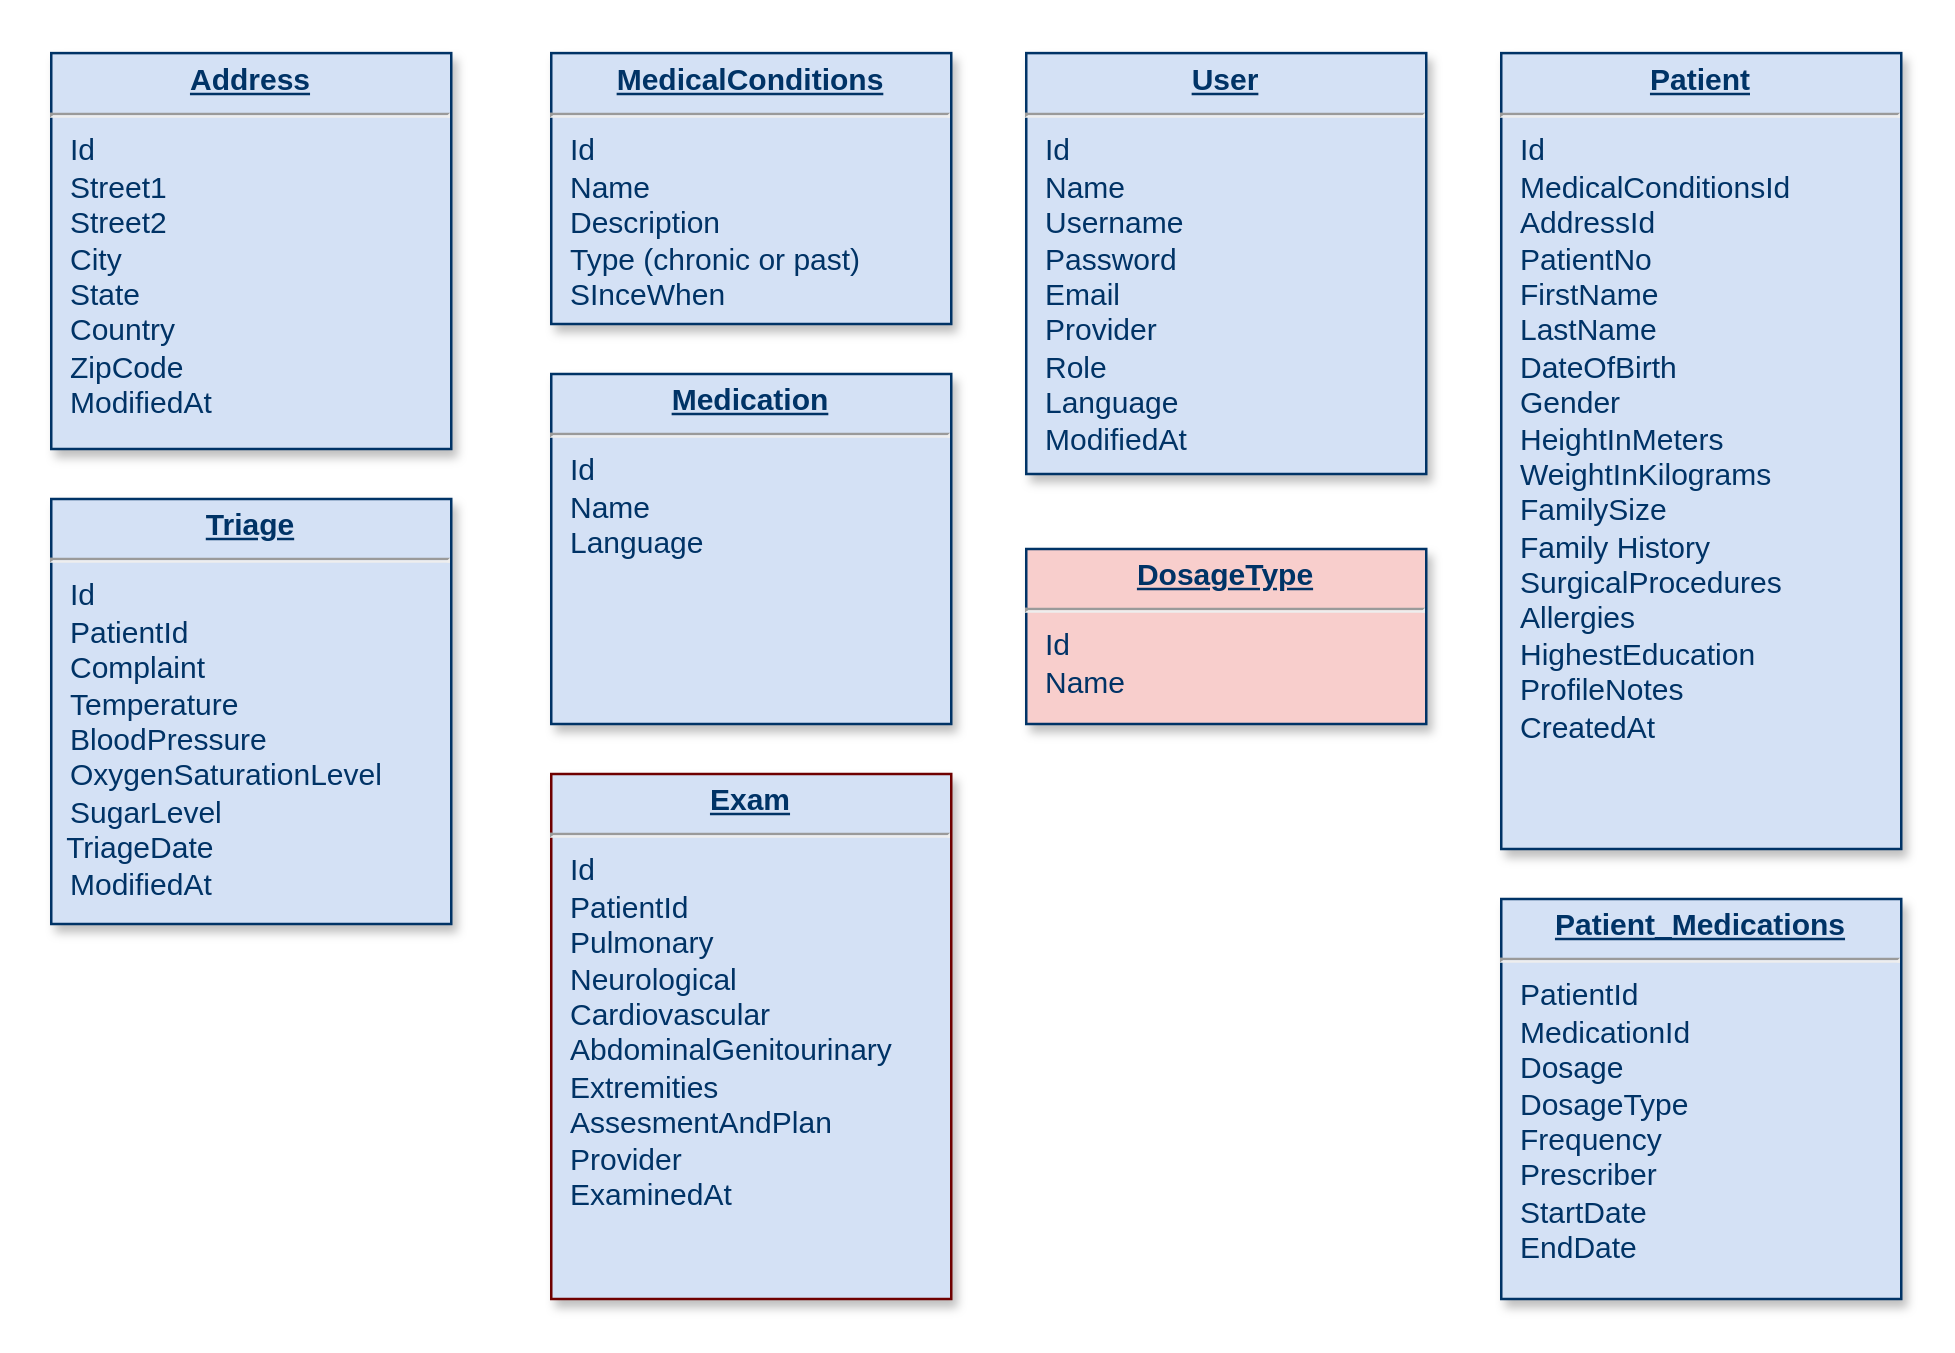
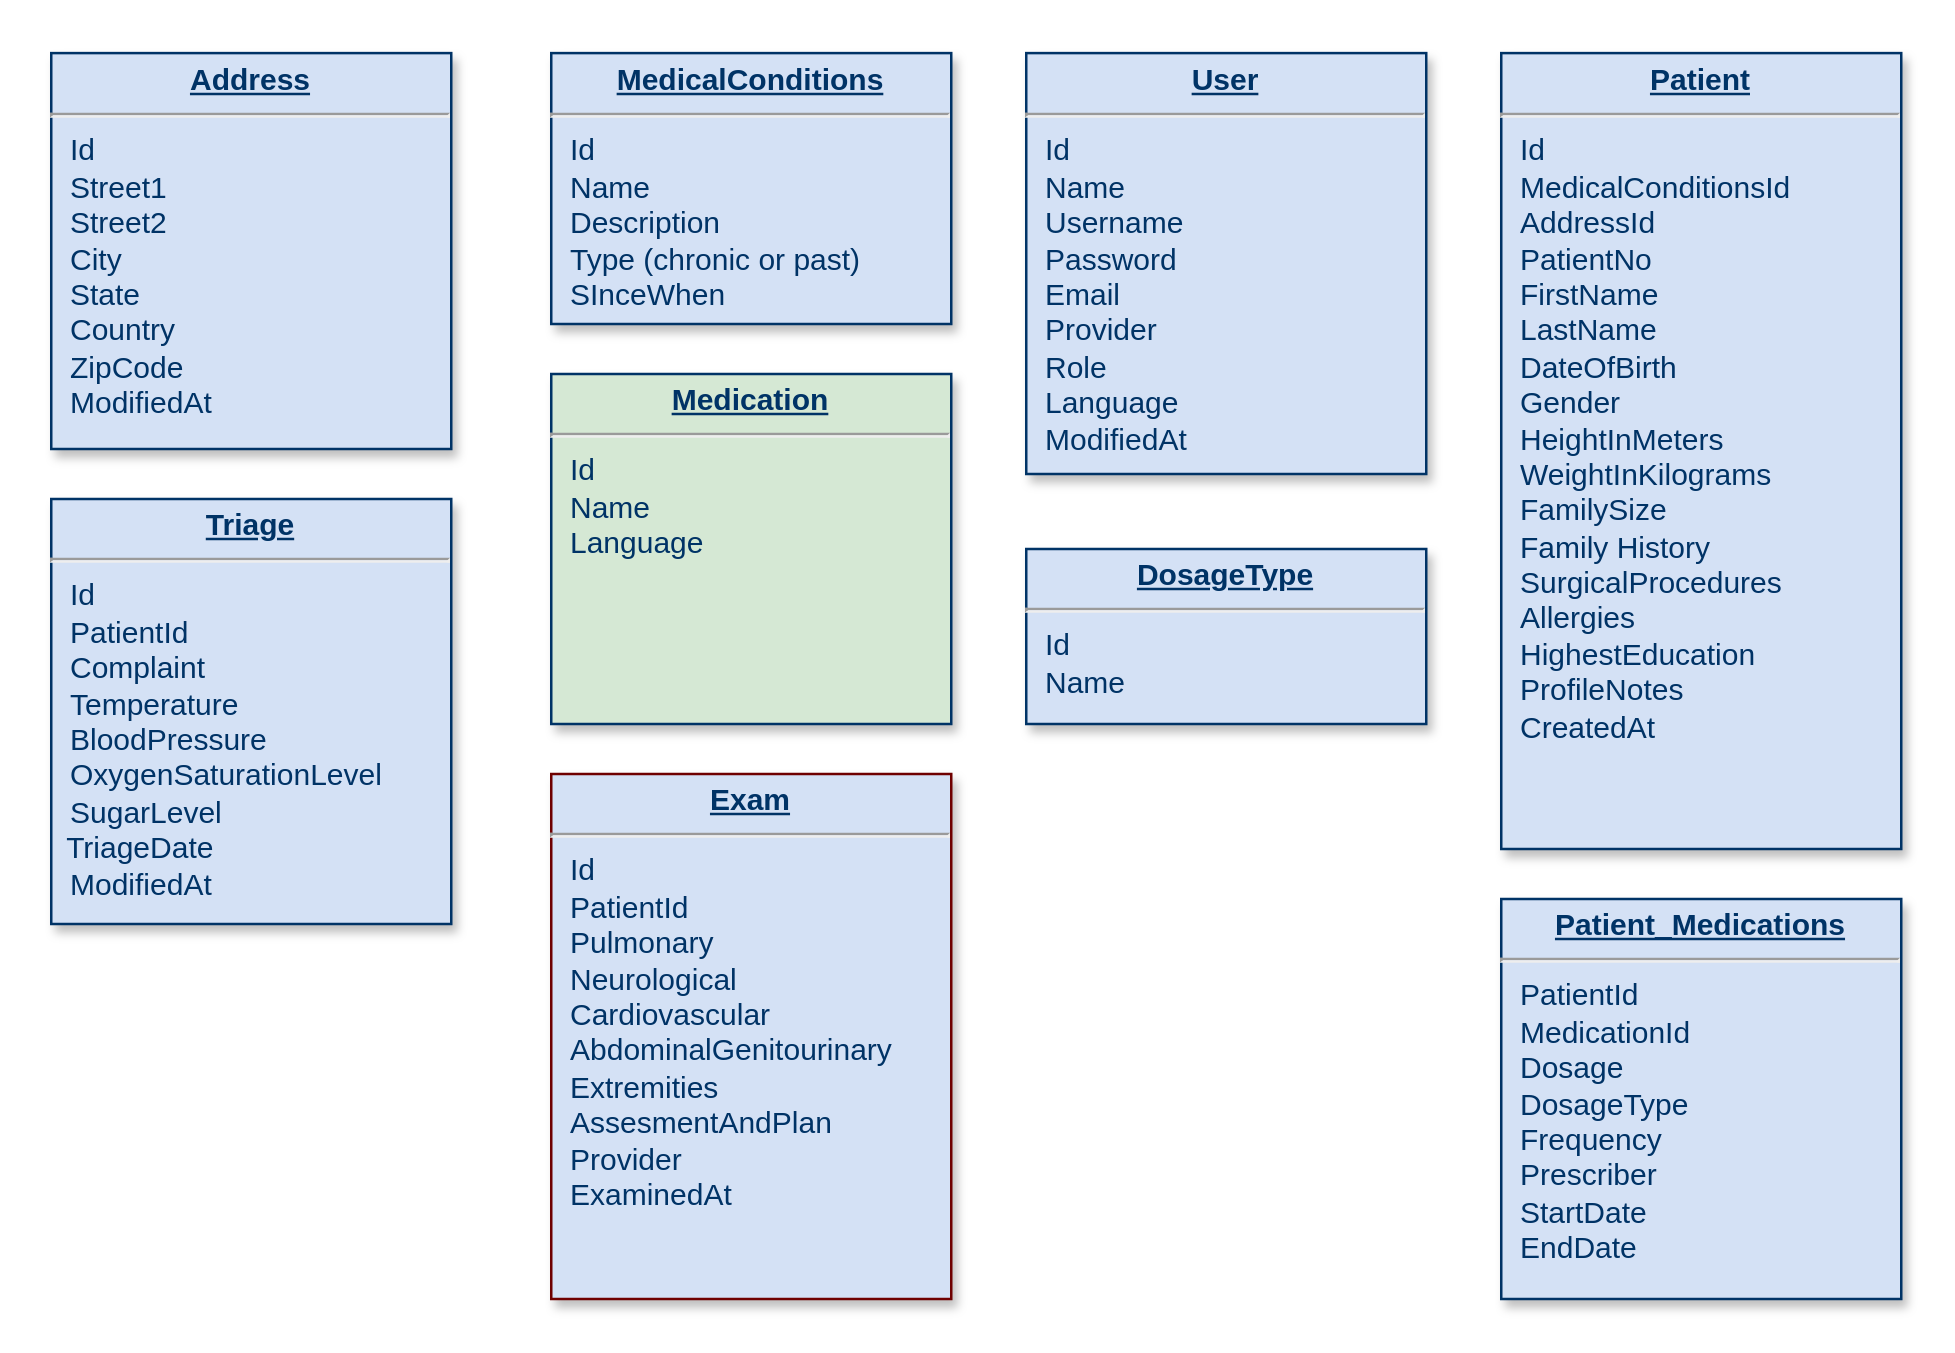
(751, 549) -> (751, 549)
(1226, 636) -> (1226, 636)
